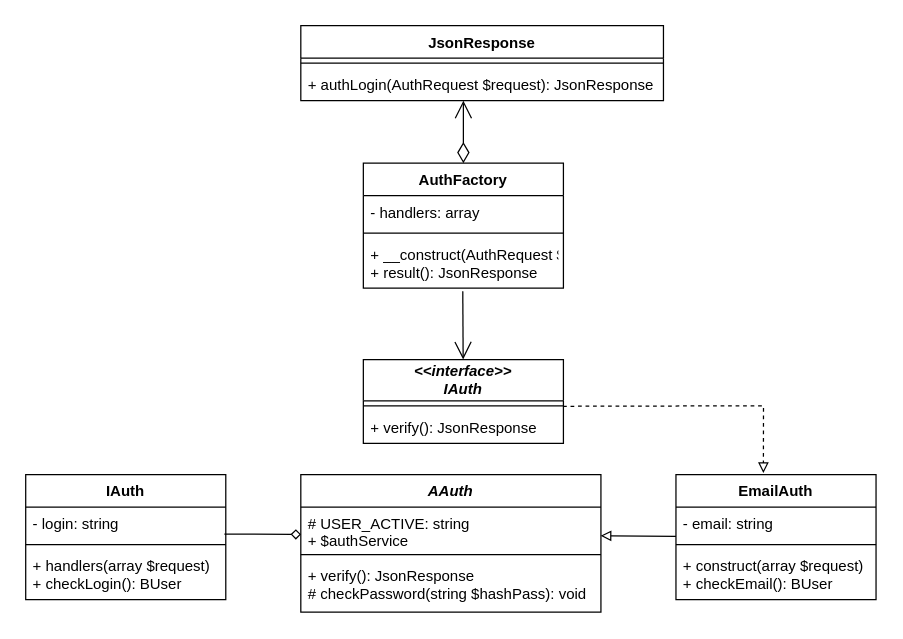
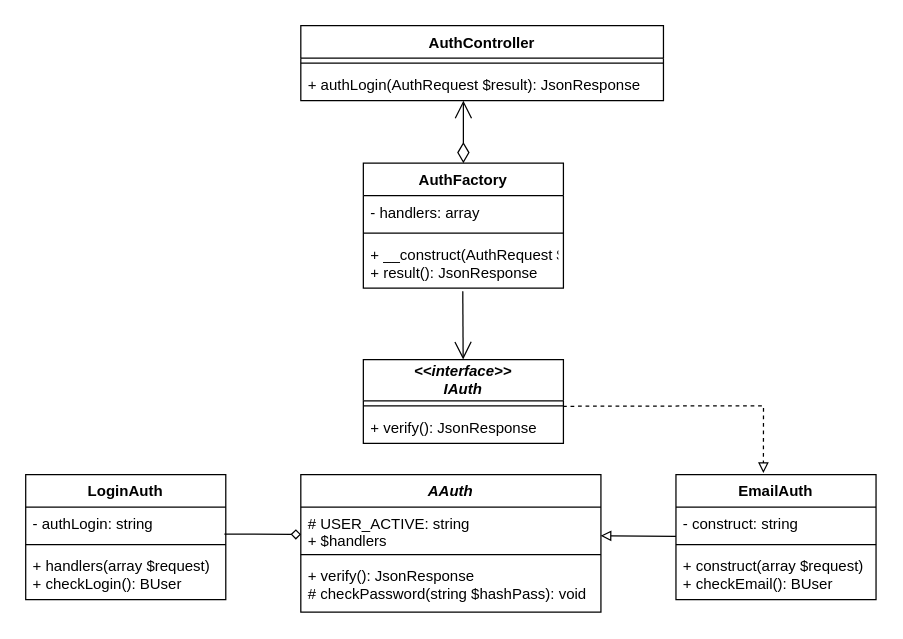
(481, 43) -> (481, 43)
(495, 85) -> (489, 85)
(125, 491) -> (125, 491)
(84, 524) -> (103, 524)
(388, 524) -> (388, 524)
(734, 524) -> (755, 524)
